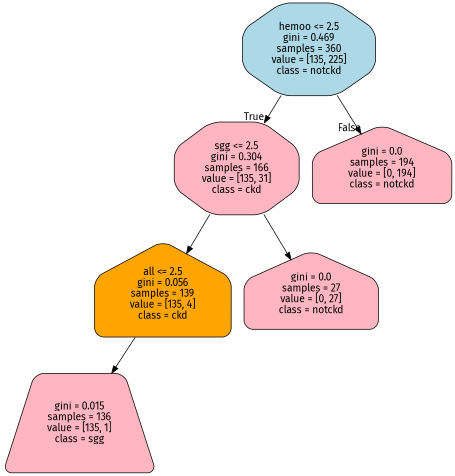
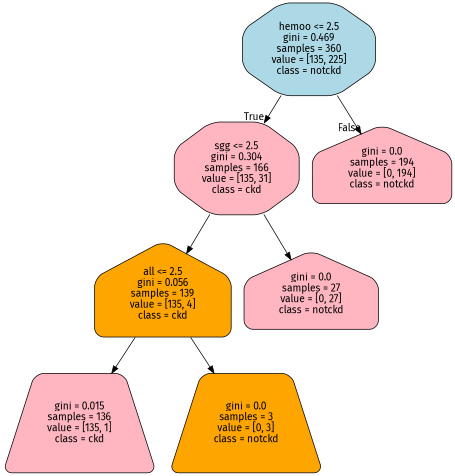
(80, 423) -> (80, 423)
none -> (246, 423)
